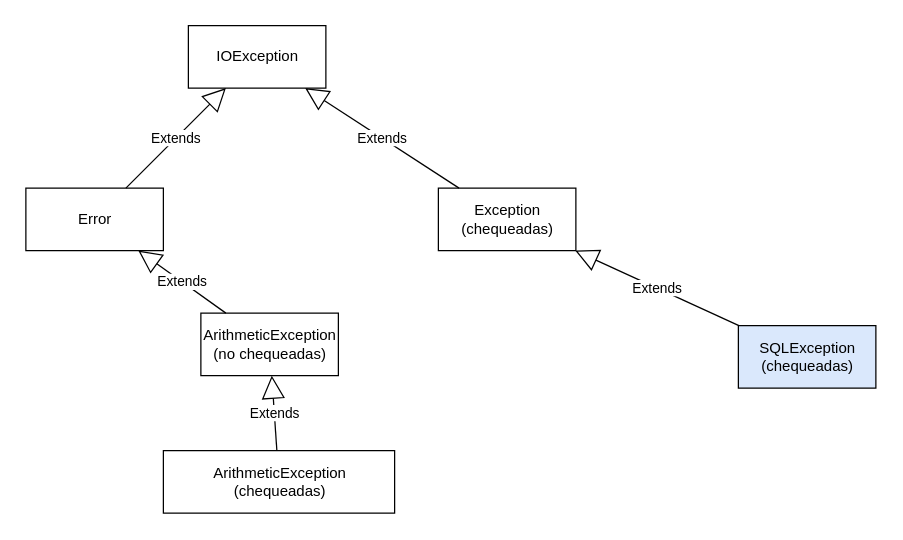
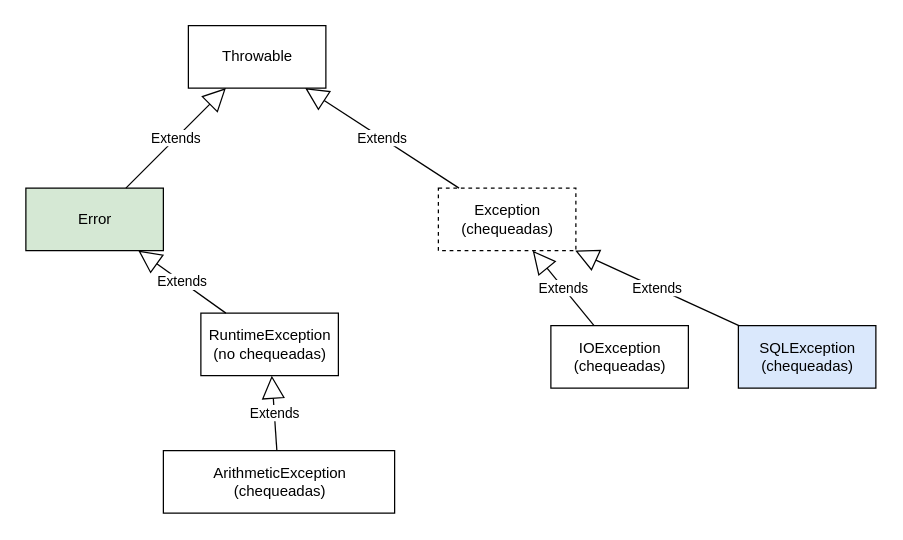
(258, 57) -> (258, 57)
(94, 219) -> (94, 219)
(507, 219) -> (507, 219)
none -> (570, 297)
(270, 344) -> (270, 344)
none -> (619, 357)
